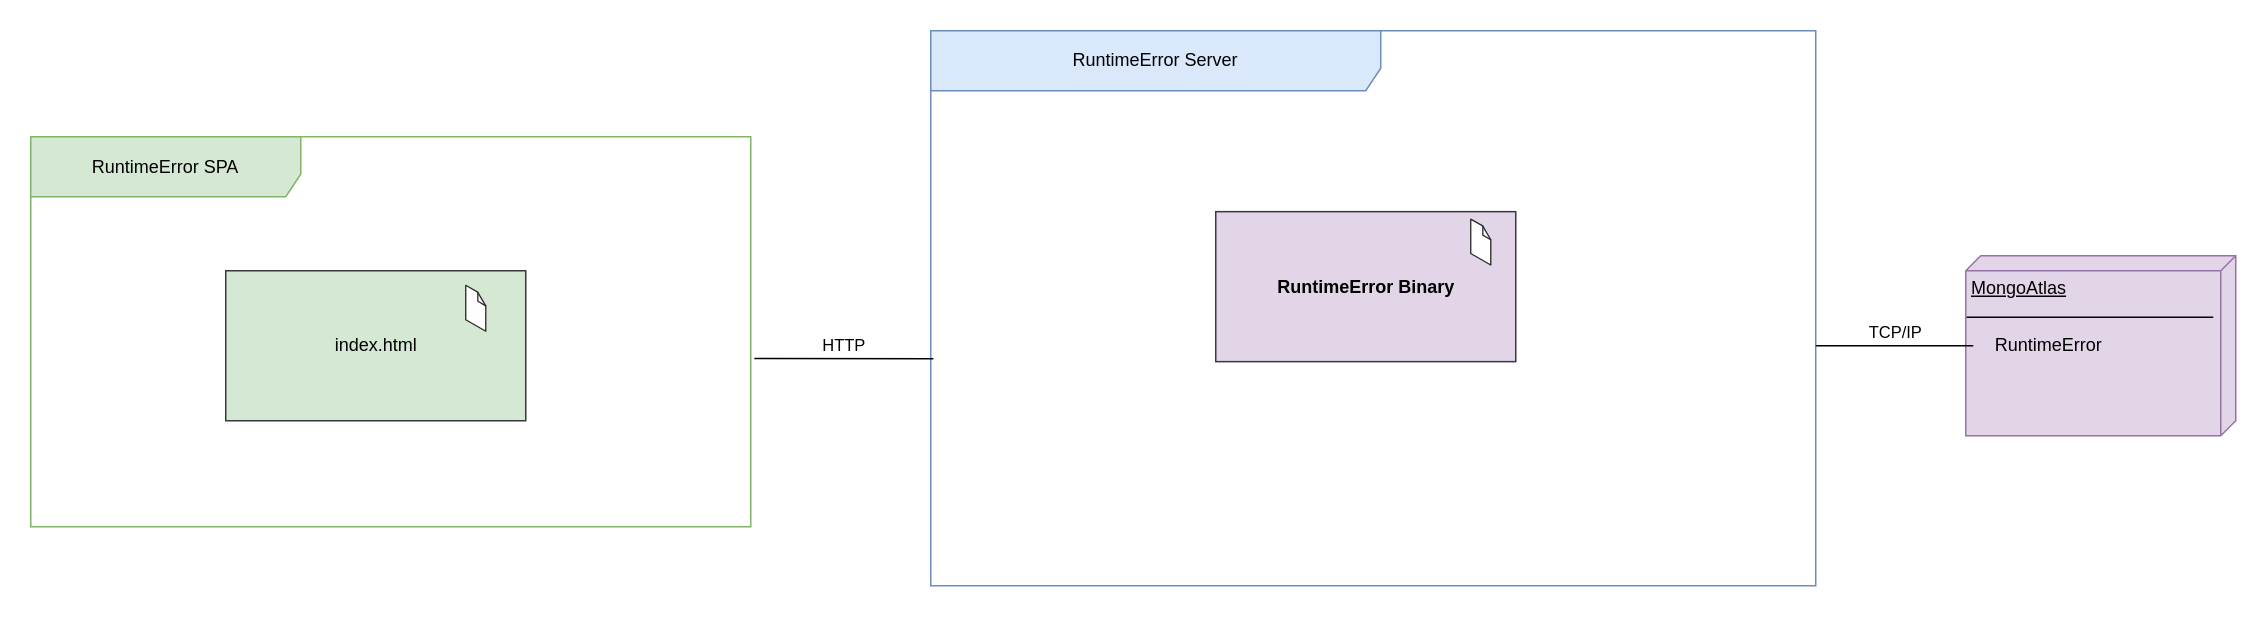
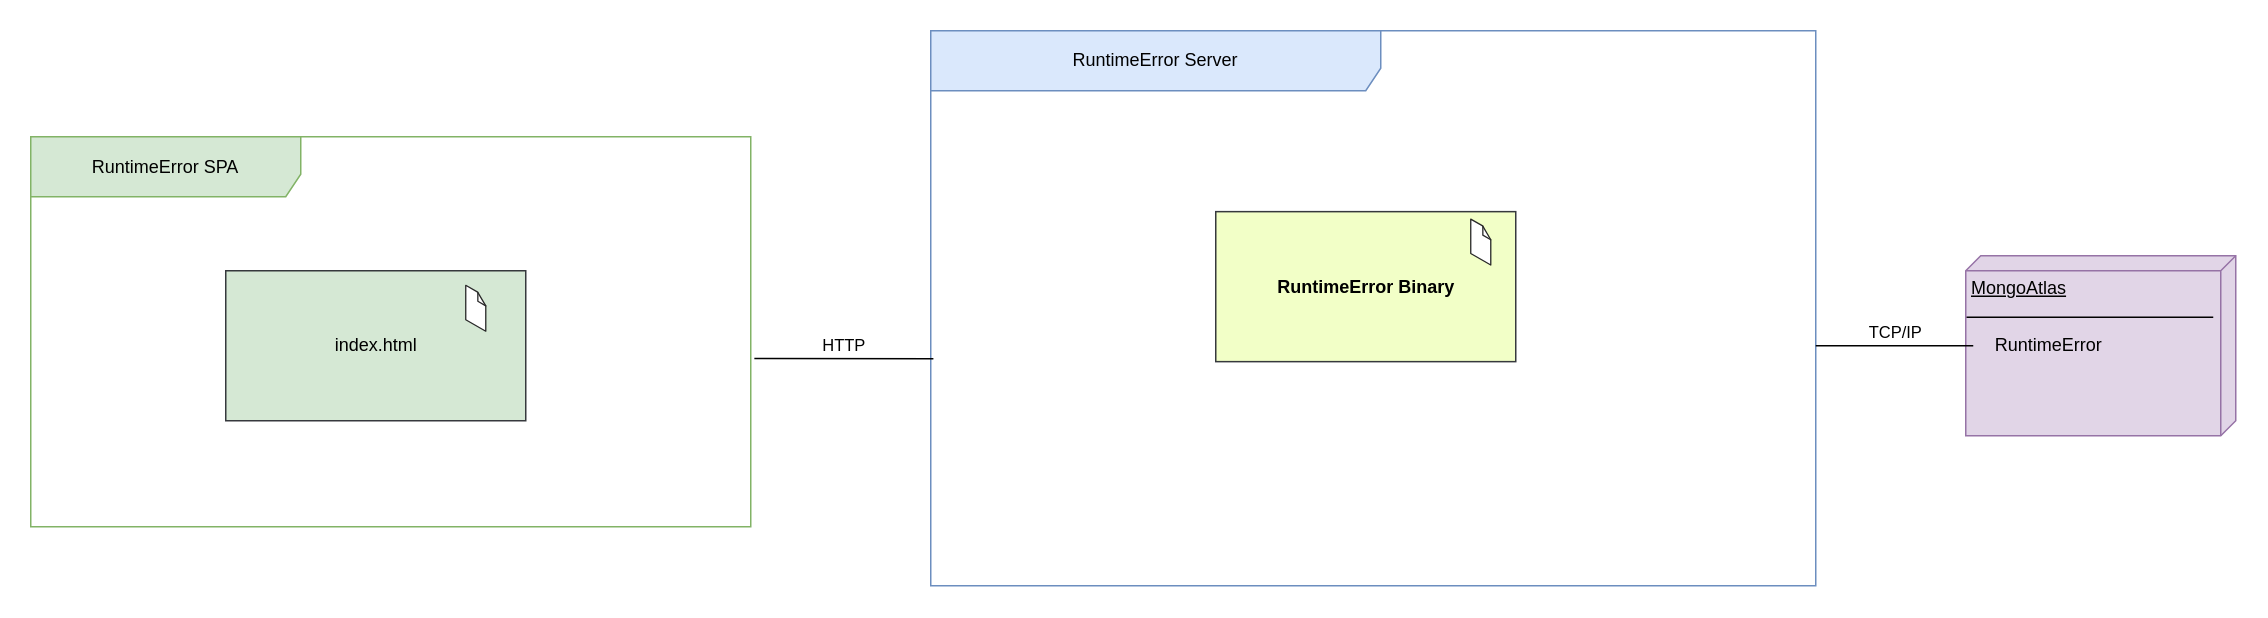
(1366, 287) -> (1366, 287)
